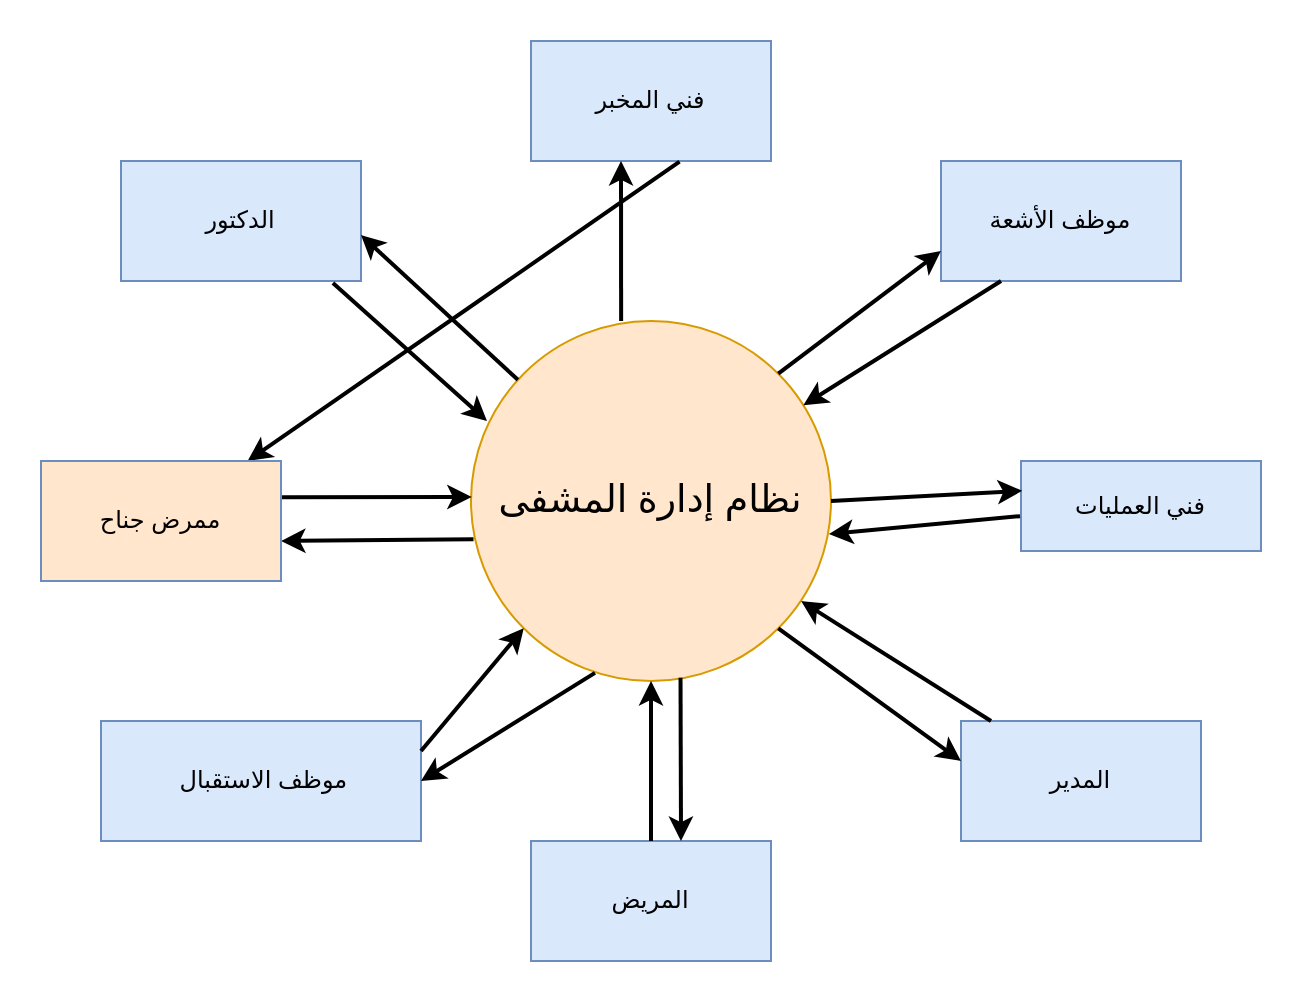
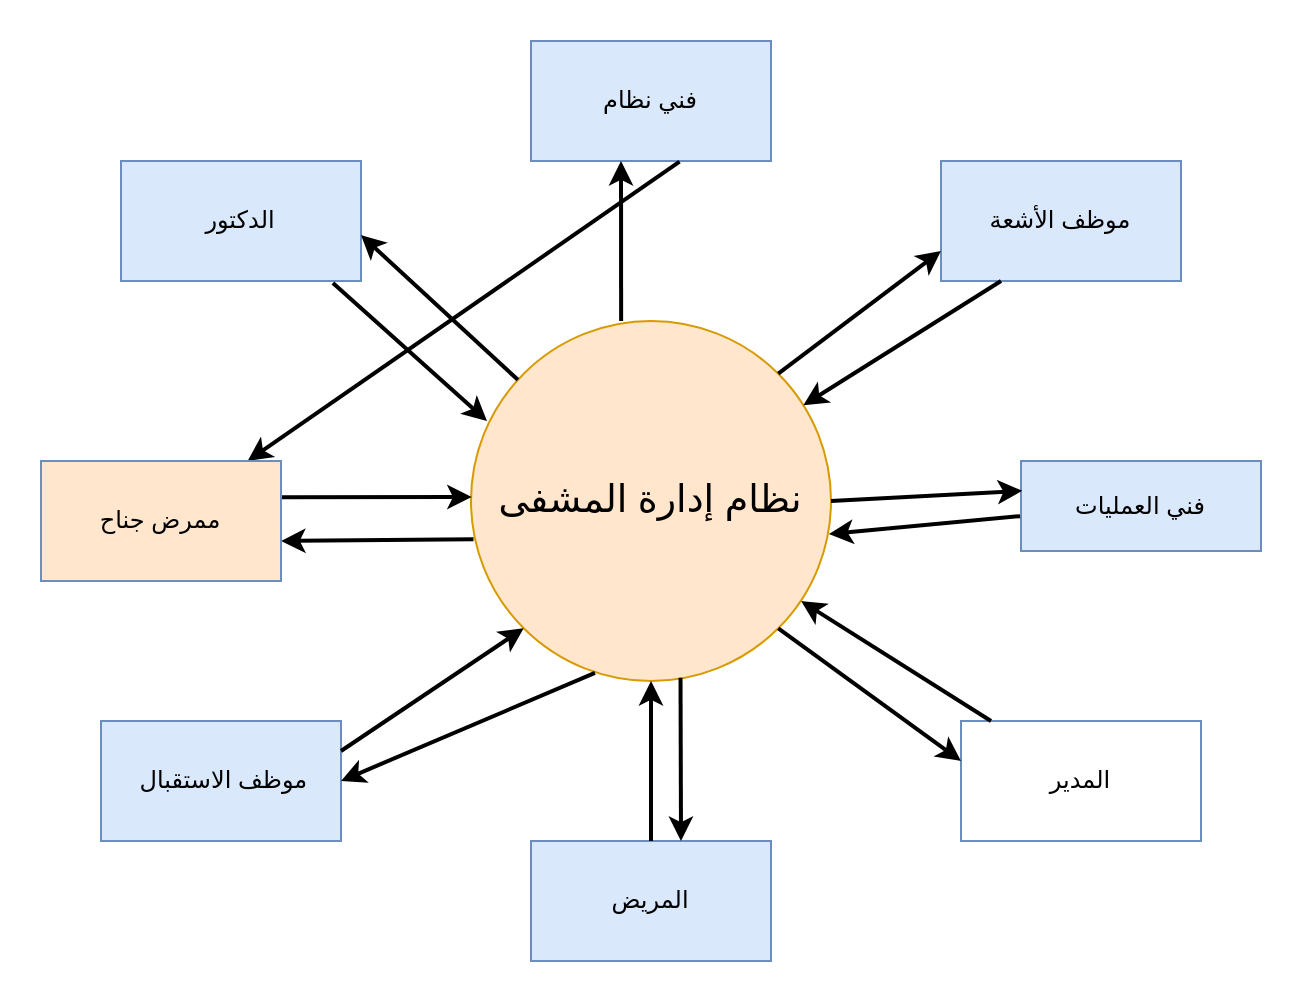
(651, 101) -> (651, 101)
(261, 781) -> (221, 781)
(1081, 781) -> (1081, 781)
